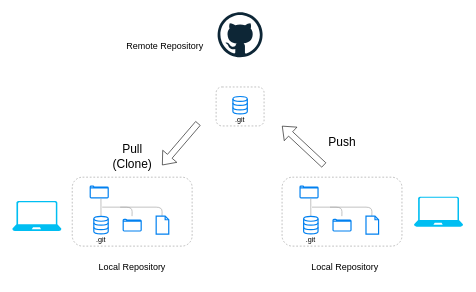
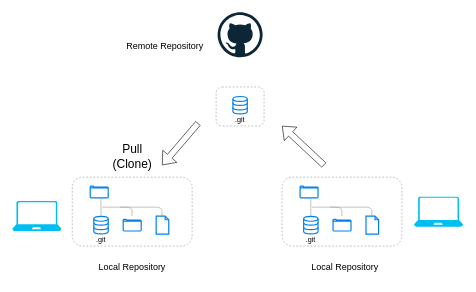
(342, 141) -> none
